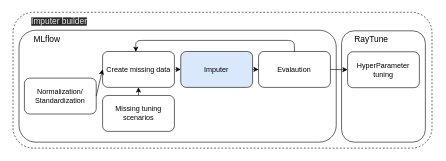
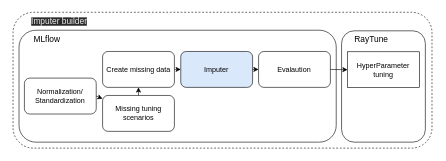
(216, 41) -> none
(384, 70) -> (384, 70)
(98, 85) -> (97, 97)
